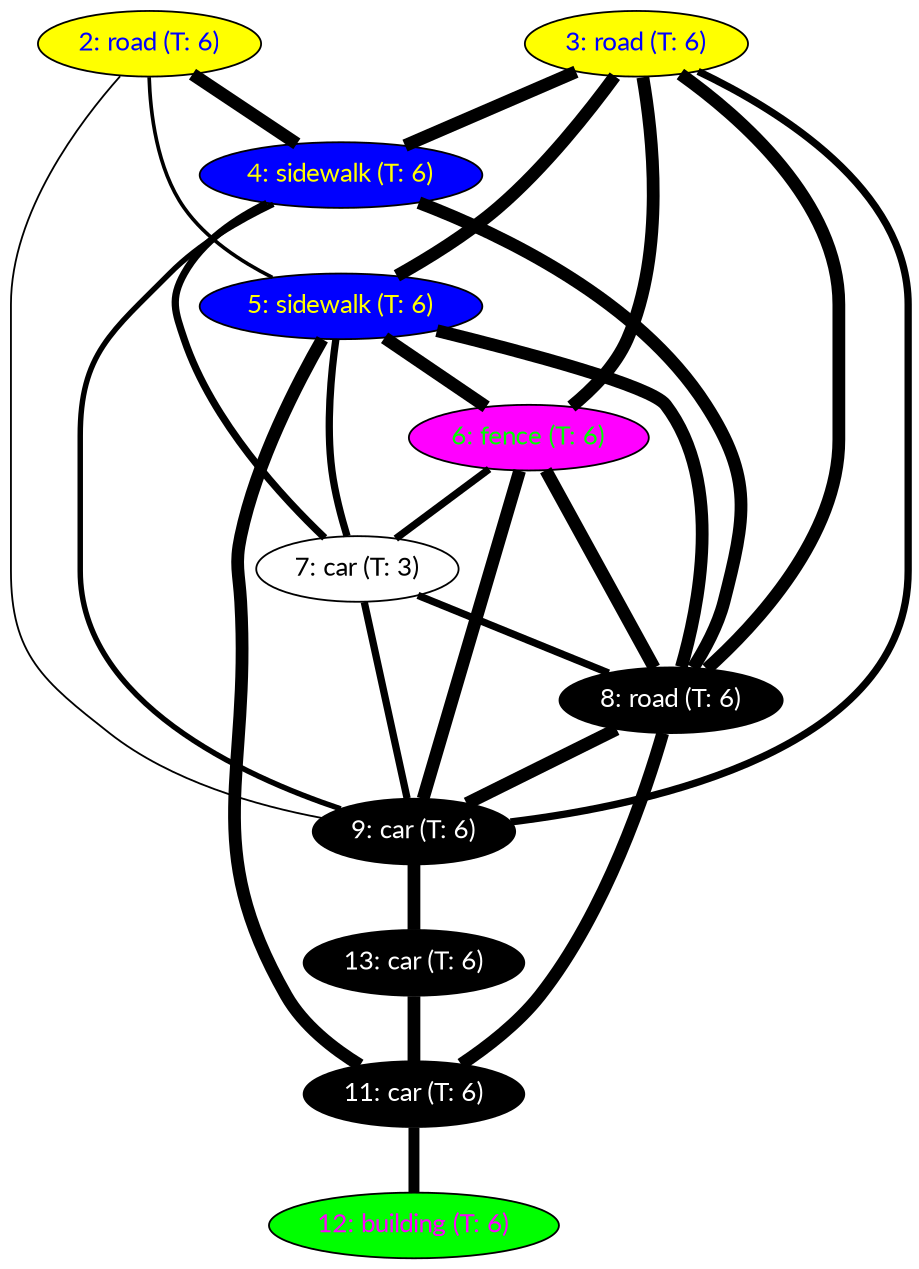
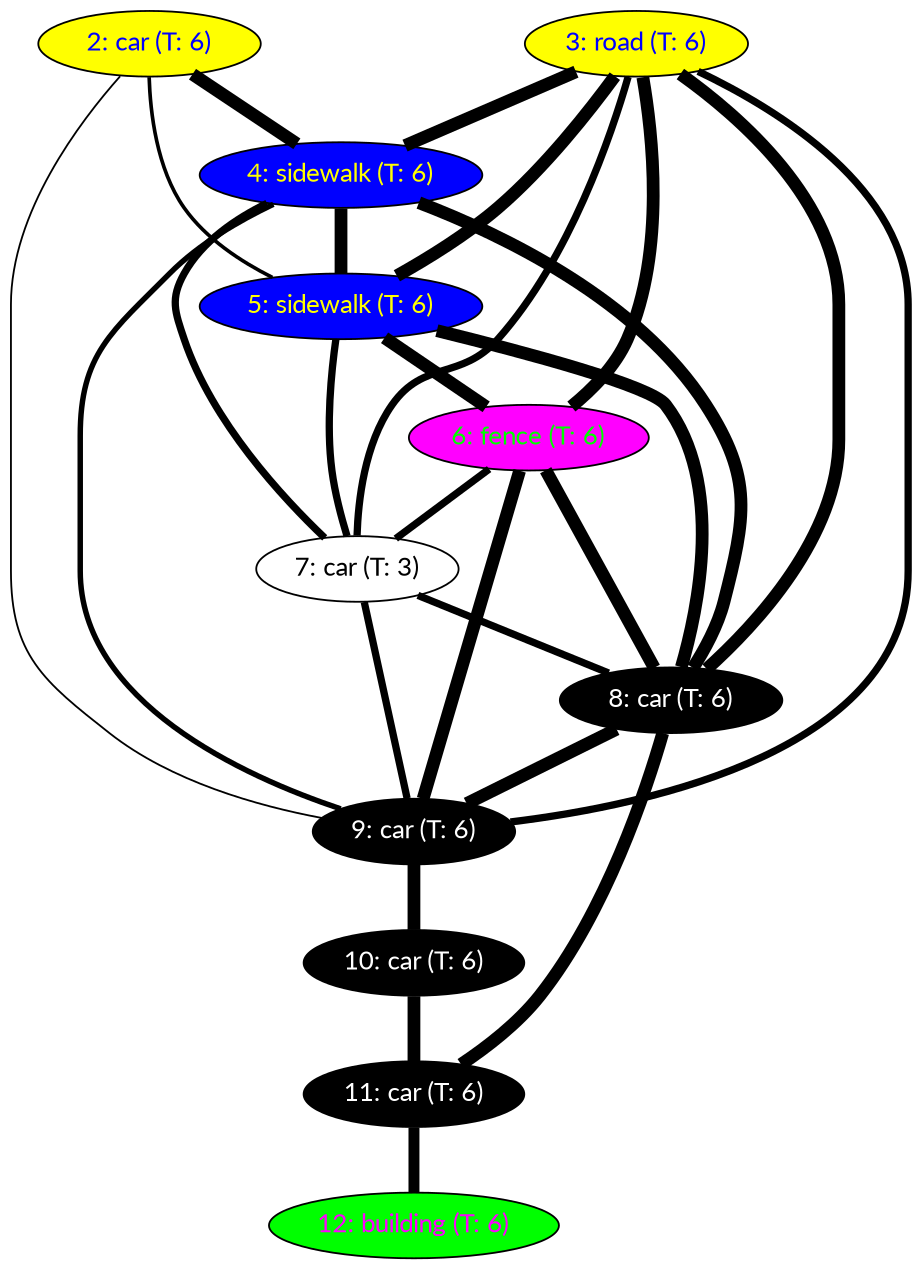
(150, 44) -> (150, 44)
none -> (508, 327)
(671, 700) -> (671, 700)
(240, 715) -> (341, 241)
(414, 963) -> (414, 963)
